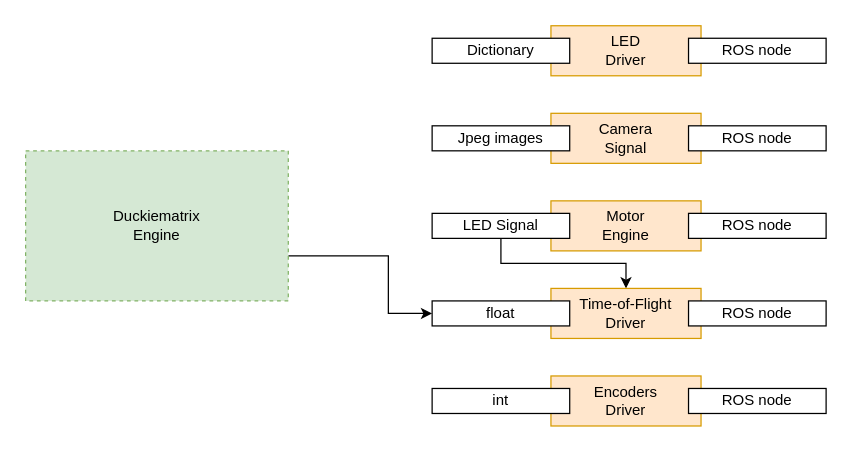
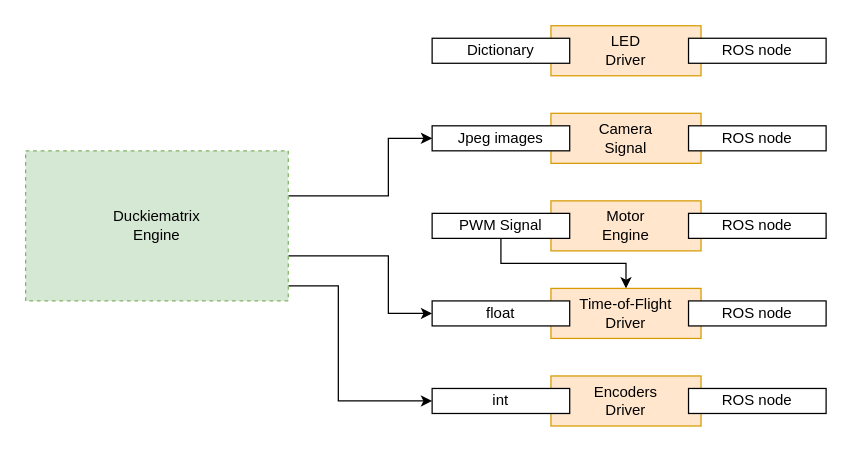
none -> (384, 196)
(501, 226) -> (501, 226)
none -> (338, 361)
